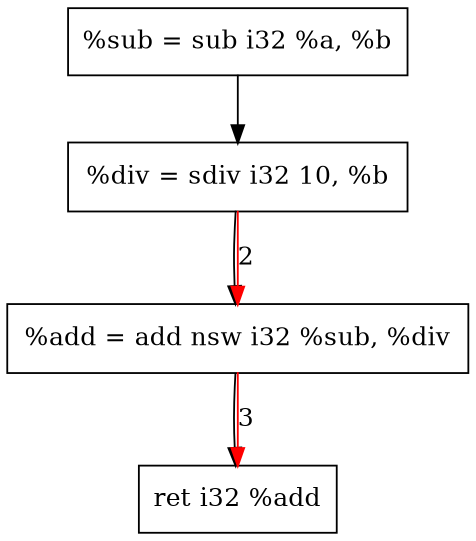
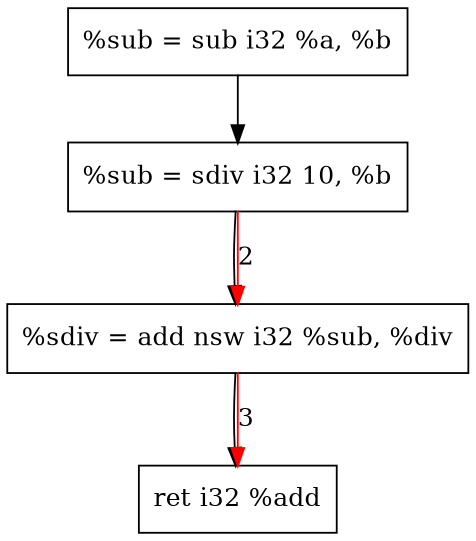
(238, 177) -> (238, 177)
(238, 339) -> (238, 339)
